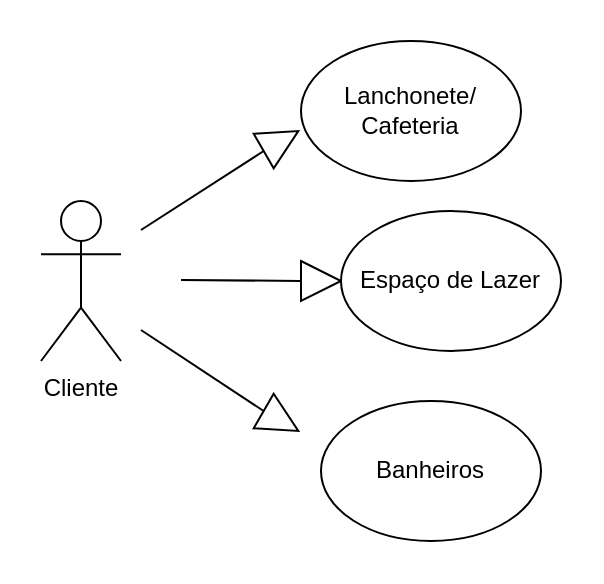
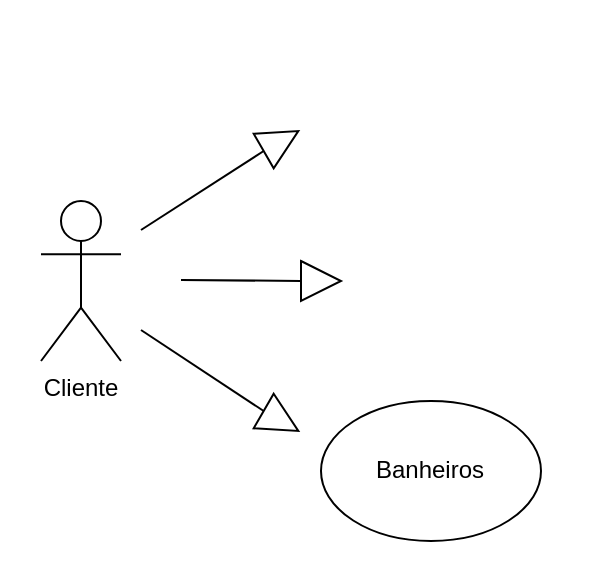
(411, 111) -> none
(451, 281) -> none
